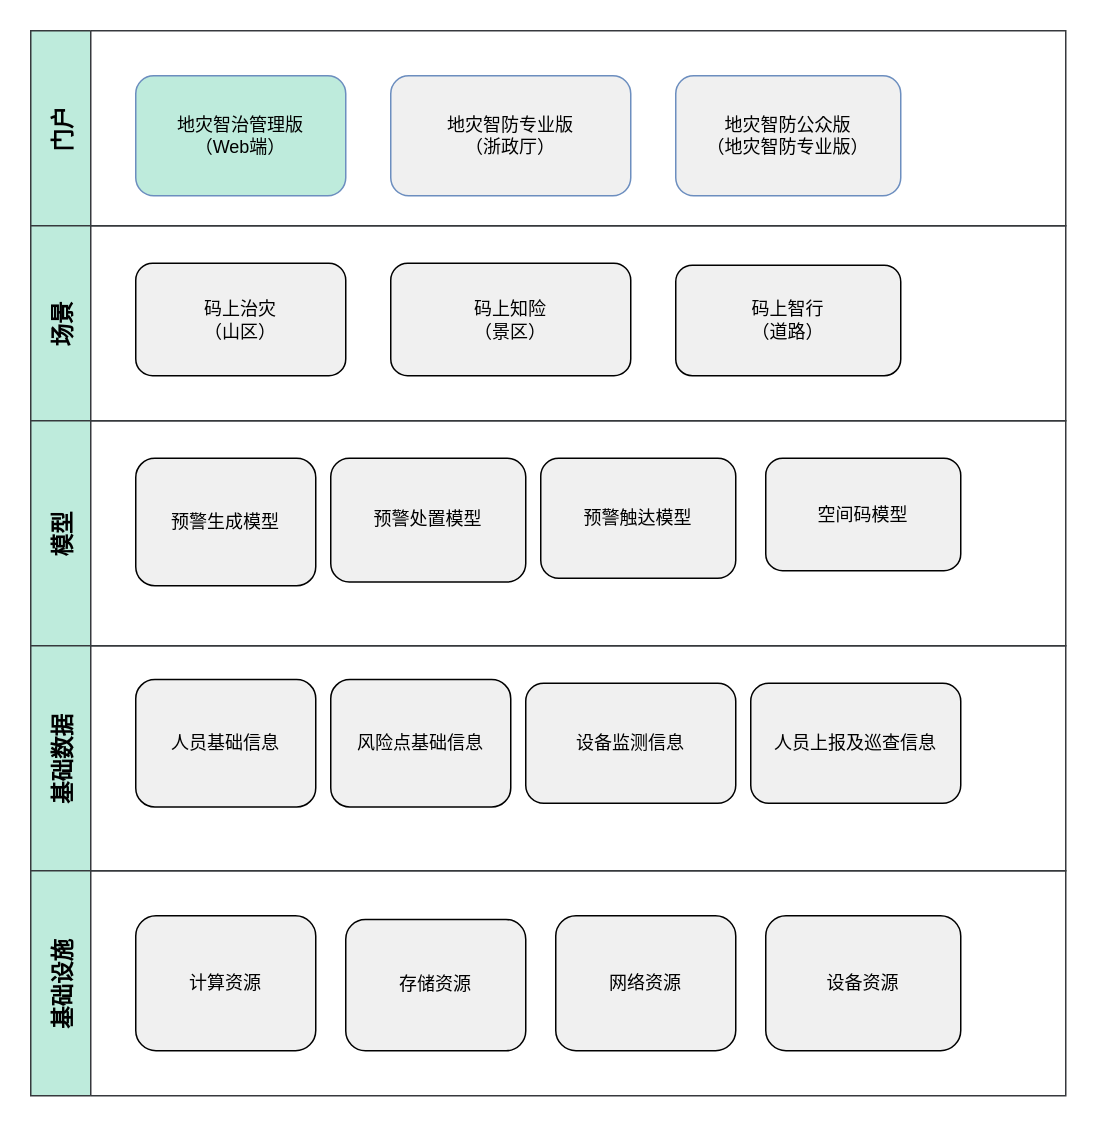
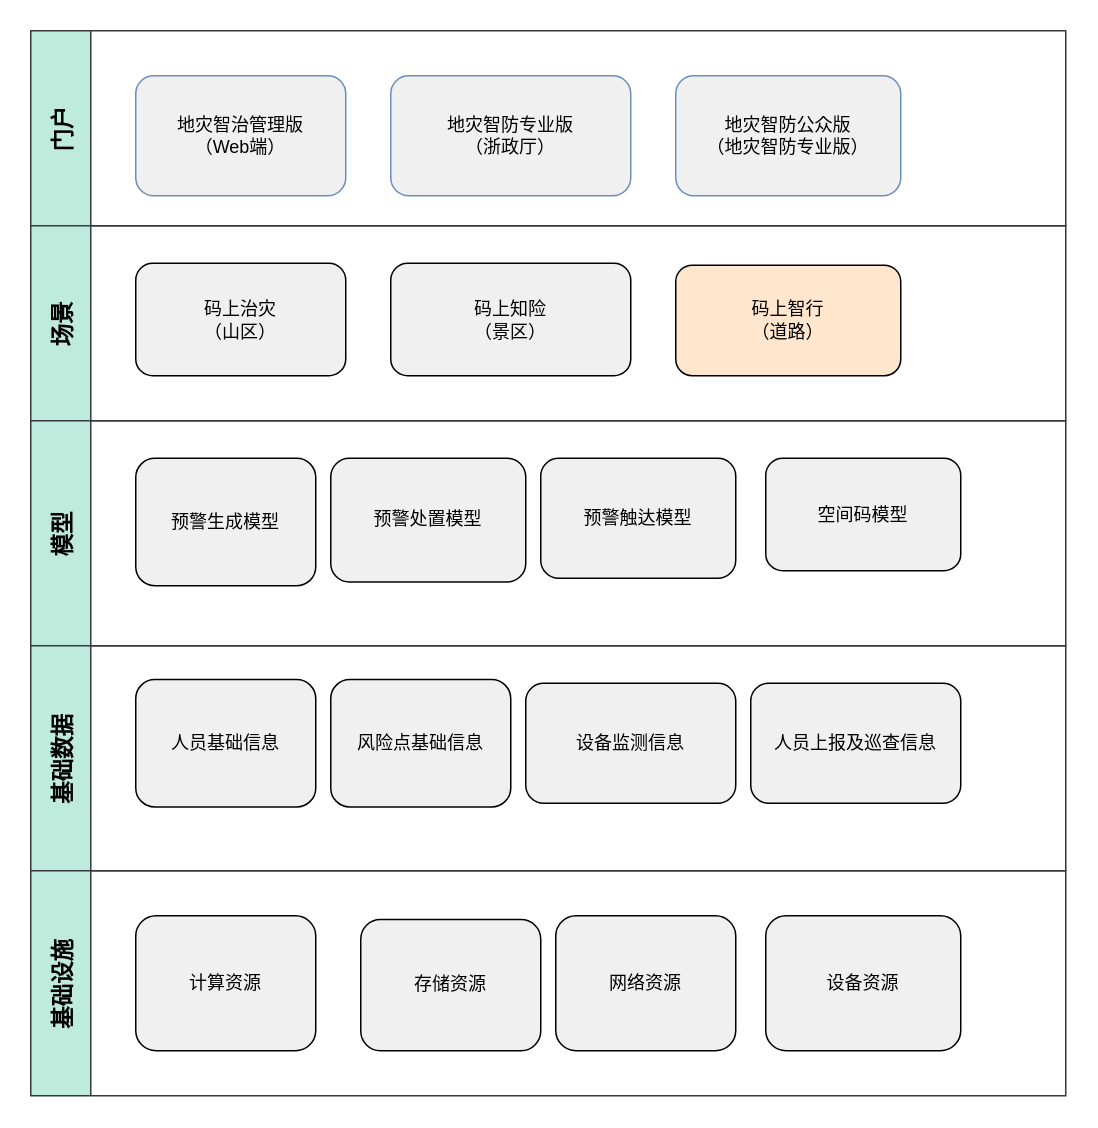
(241, 136) -> (241, 136)
(788, 320) -> (788, 320)
(436, 985) -> (451, 985)
